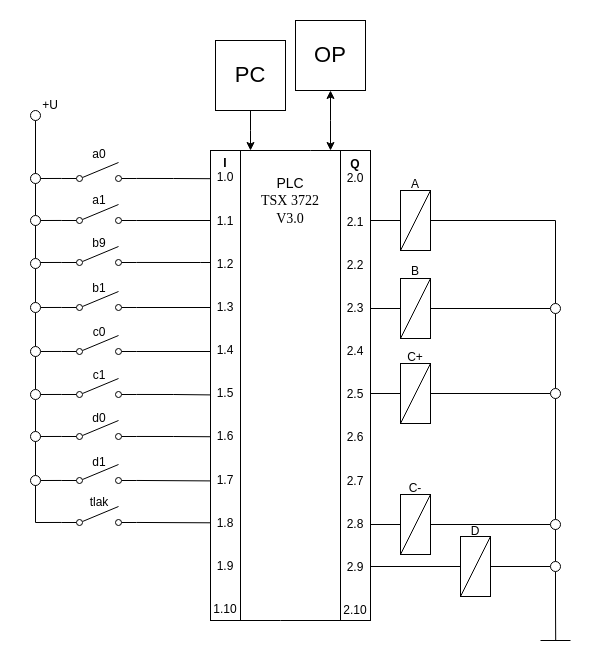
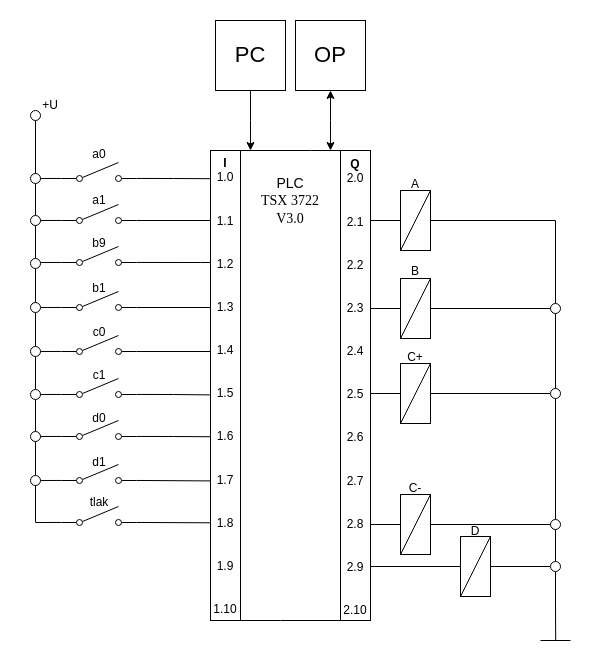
(251, 76) -> (251, 56)
